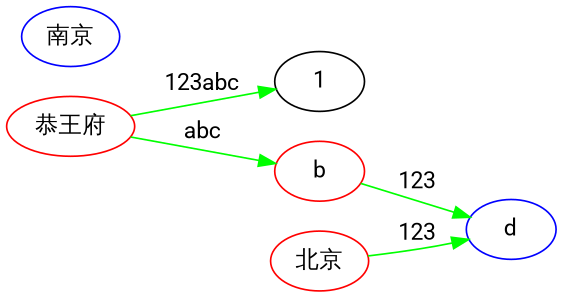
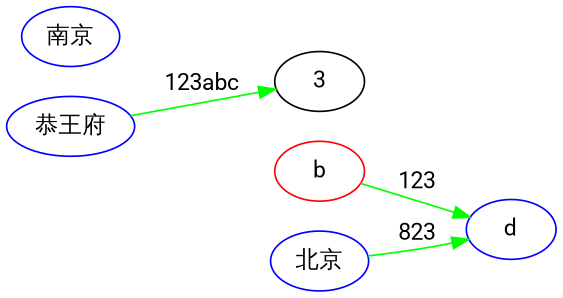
(320, 81) -> (320, 81)
(71, 126) -> (71, 126)
(195, 149) -> none
(417, 234) -> (417, 234)
(320, 261) -> (320, 261)
